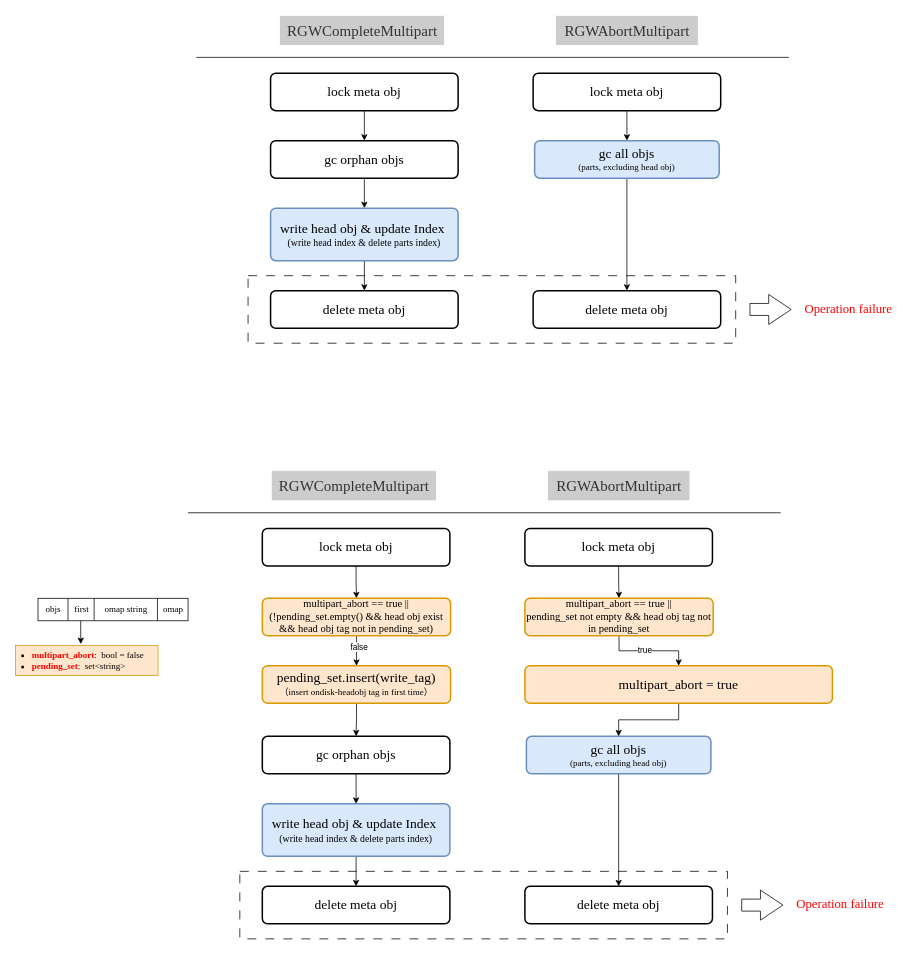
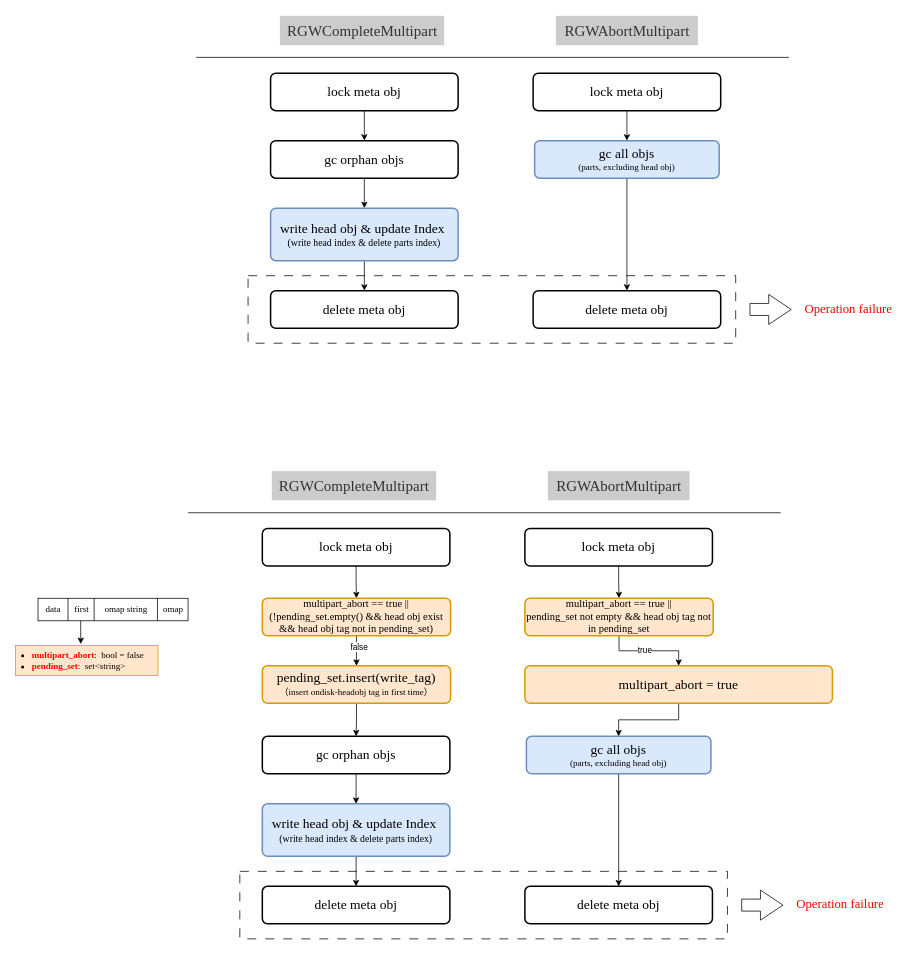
(53, 609) -> (53, 609)
